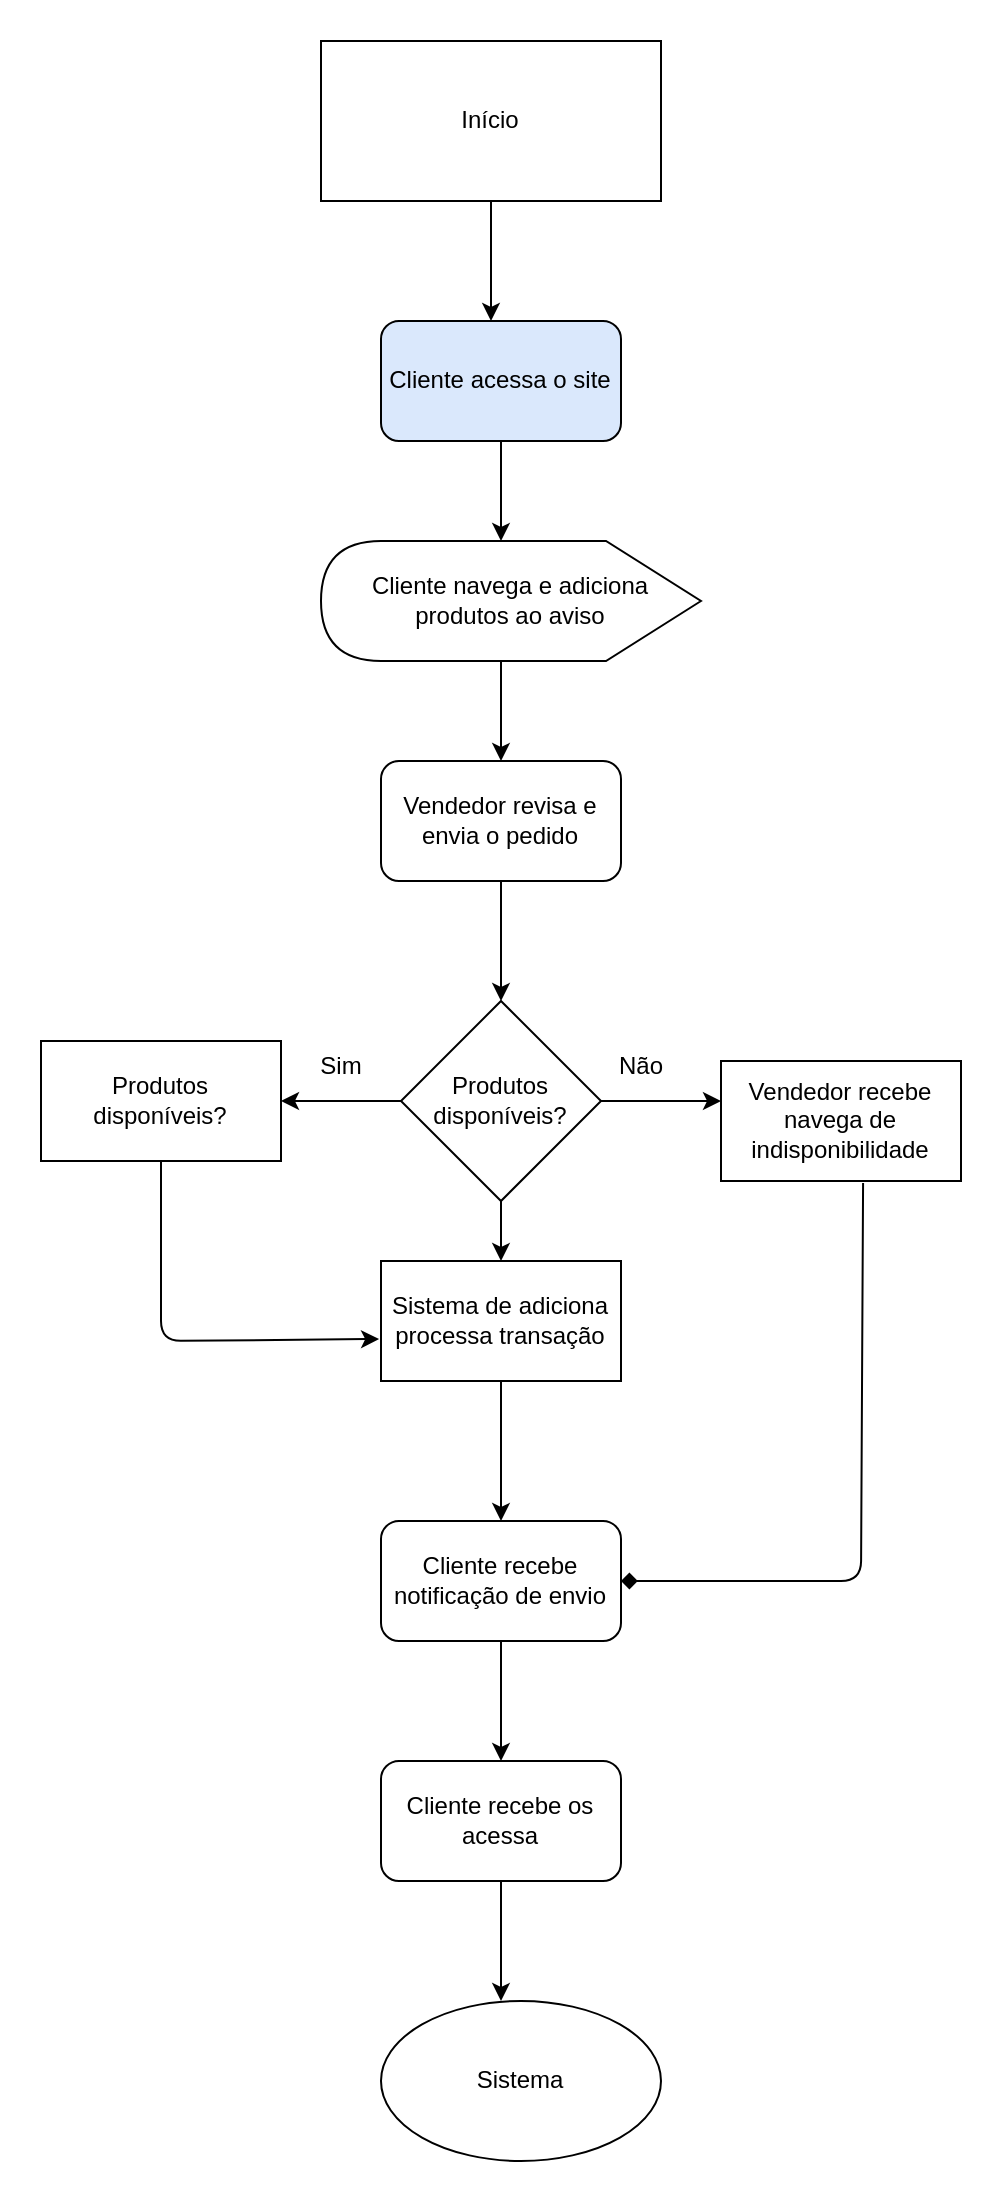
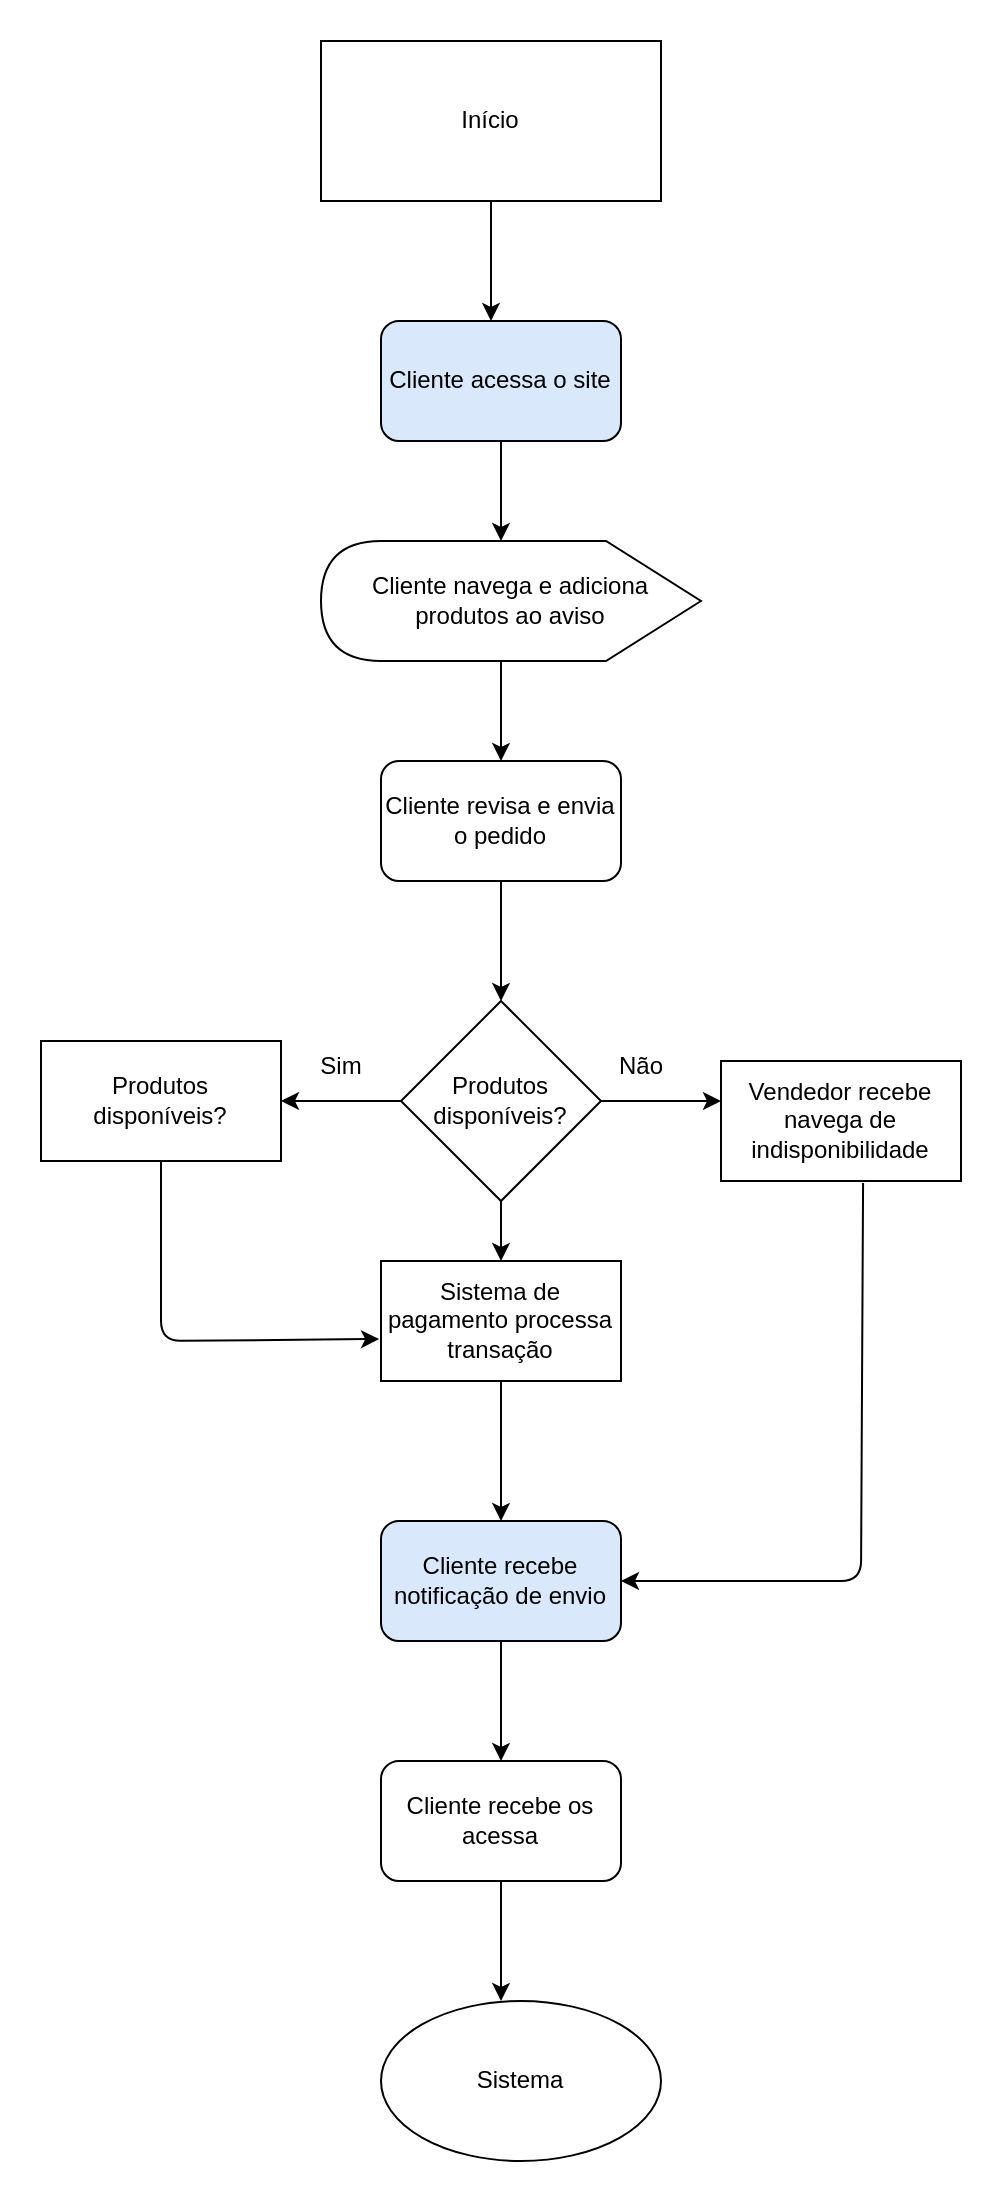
(501, 821) -> (501, 821)
(501, 1321) -> (501, 1321)
(501, 1581) -> (501, 1581)
(637, 1581) -> (636, 1581)
